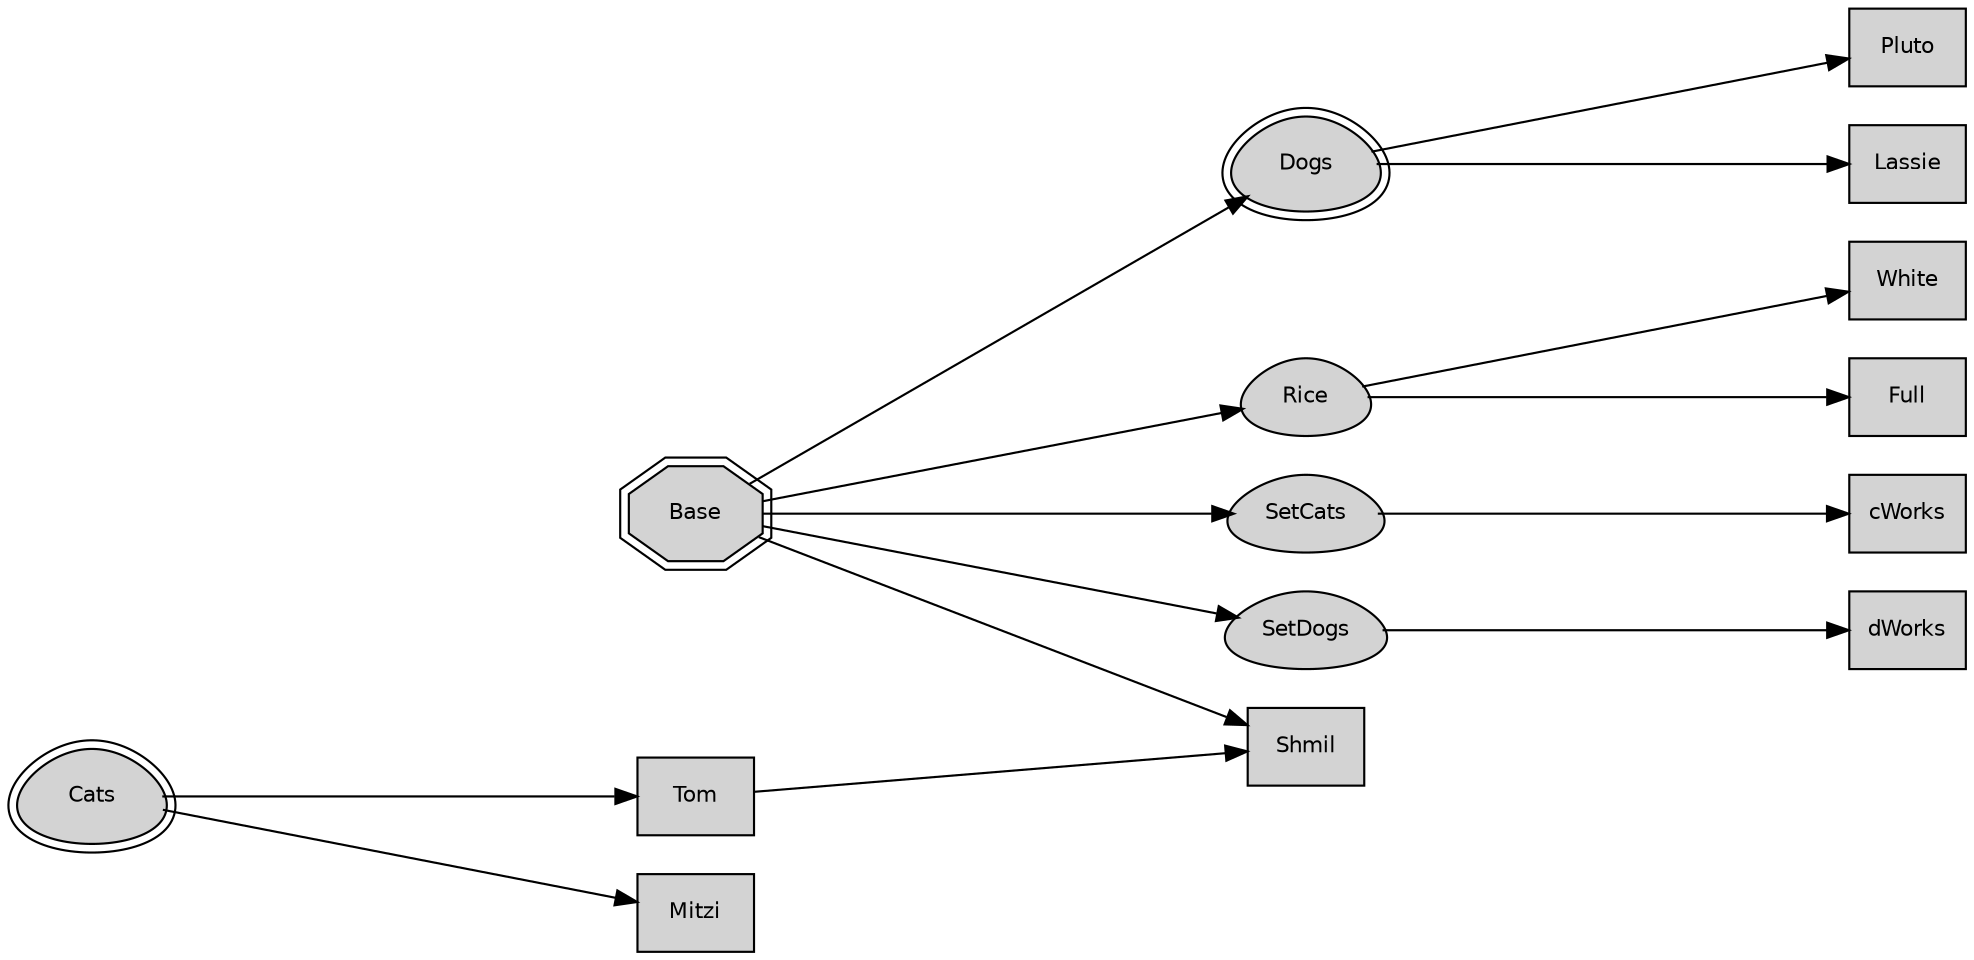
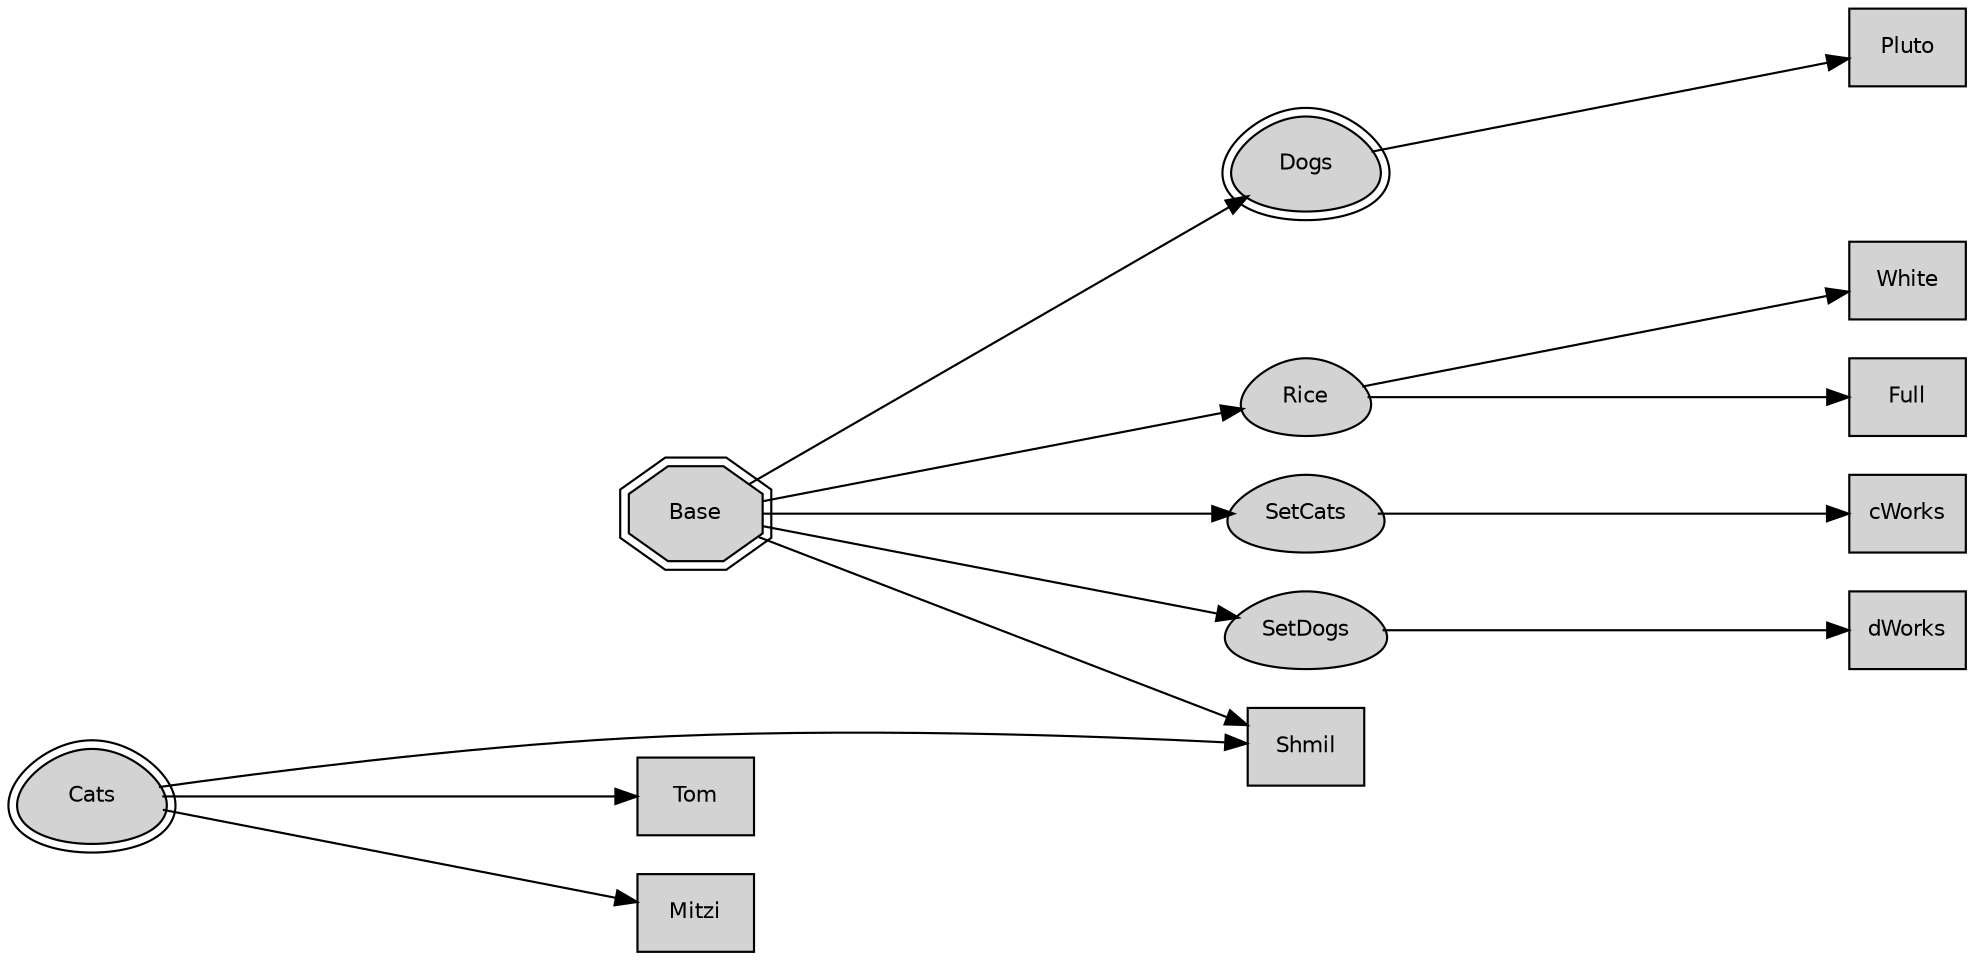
(1908, 164) -> none
(990, 772) -> (691, 736)
